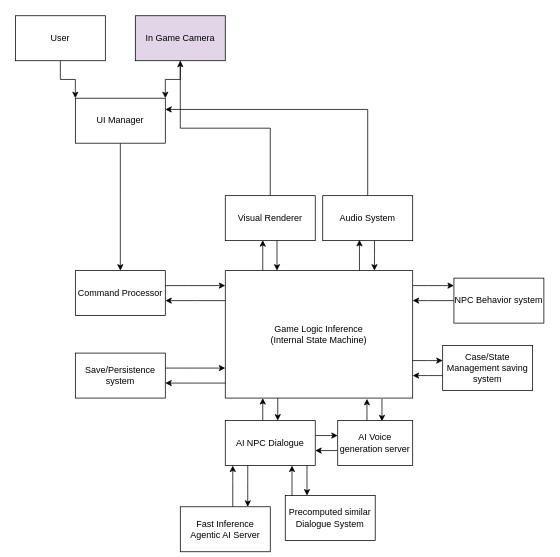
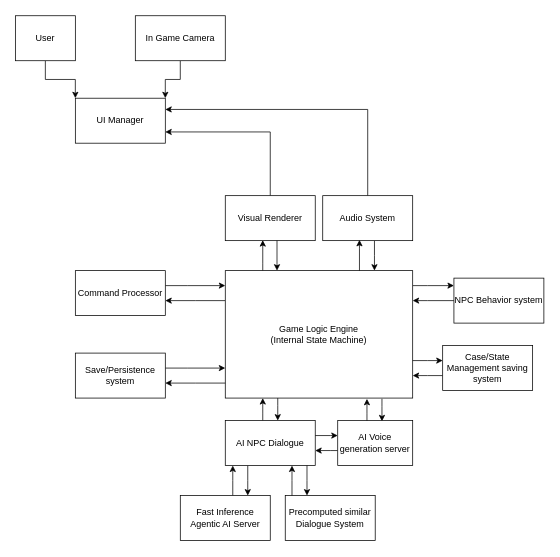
(60, 38) -> (45, 38)
(180, 38) -> (180, 38)
(205, 128) -> (172, 132)
(120, 204) -> none
(319, 334) -> (319, 334)
(225, 529) -> (225, 518)
